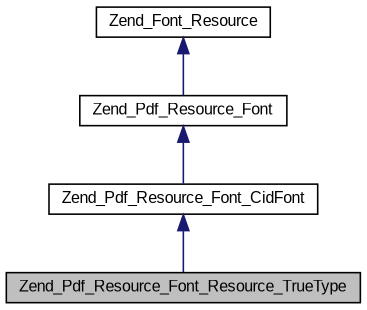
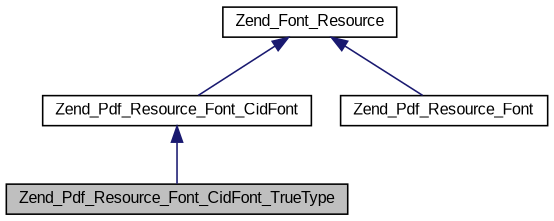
(183, 163) -> (237, 71)
(183, 288) -> (177, 199)
